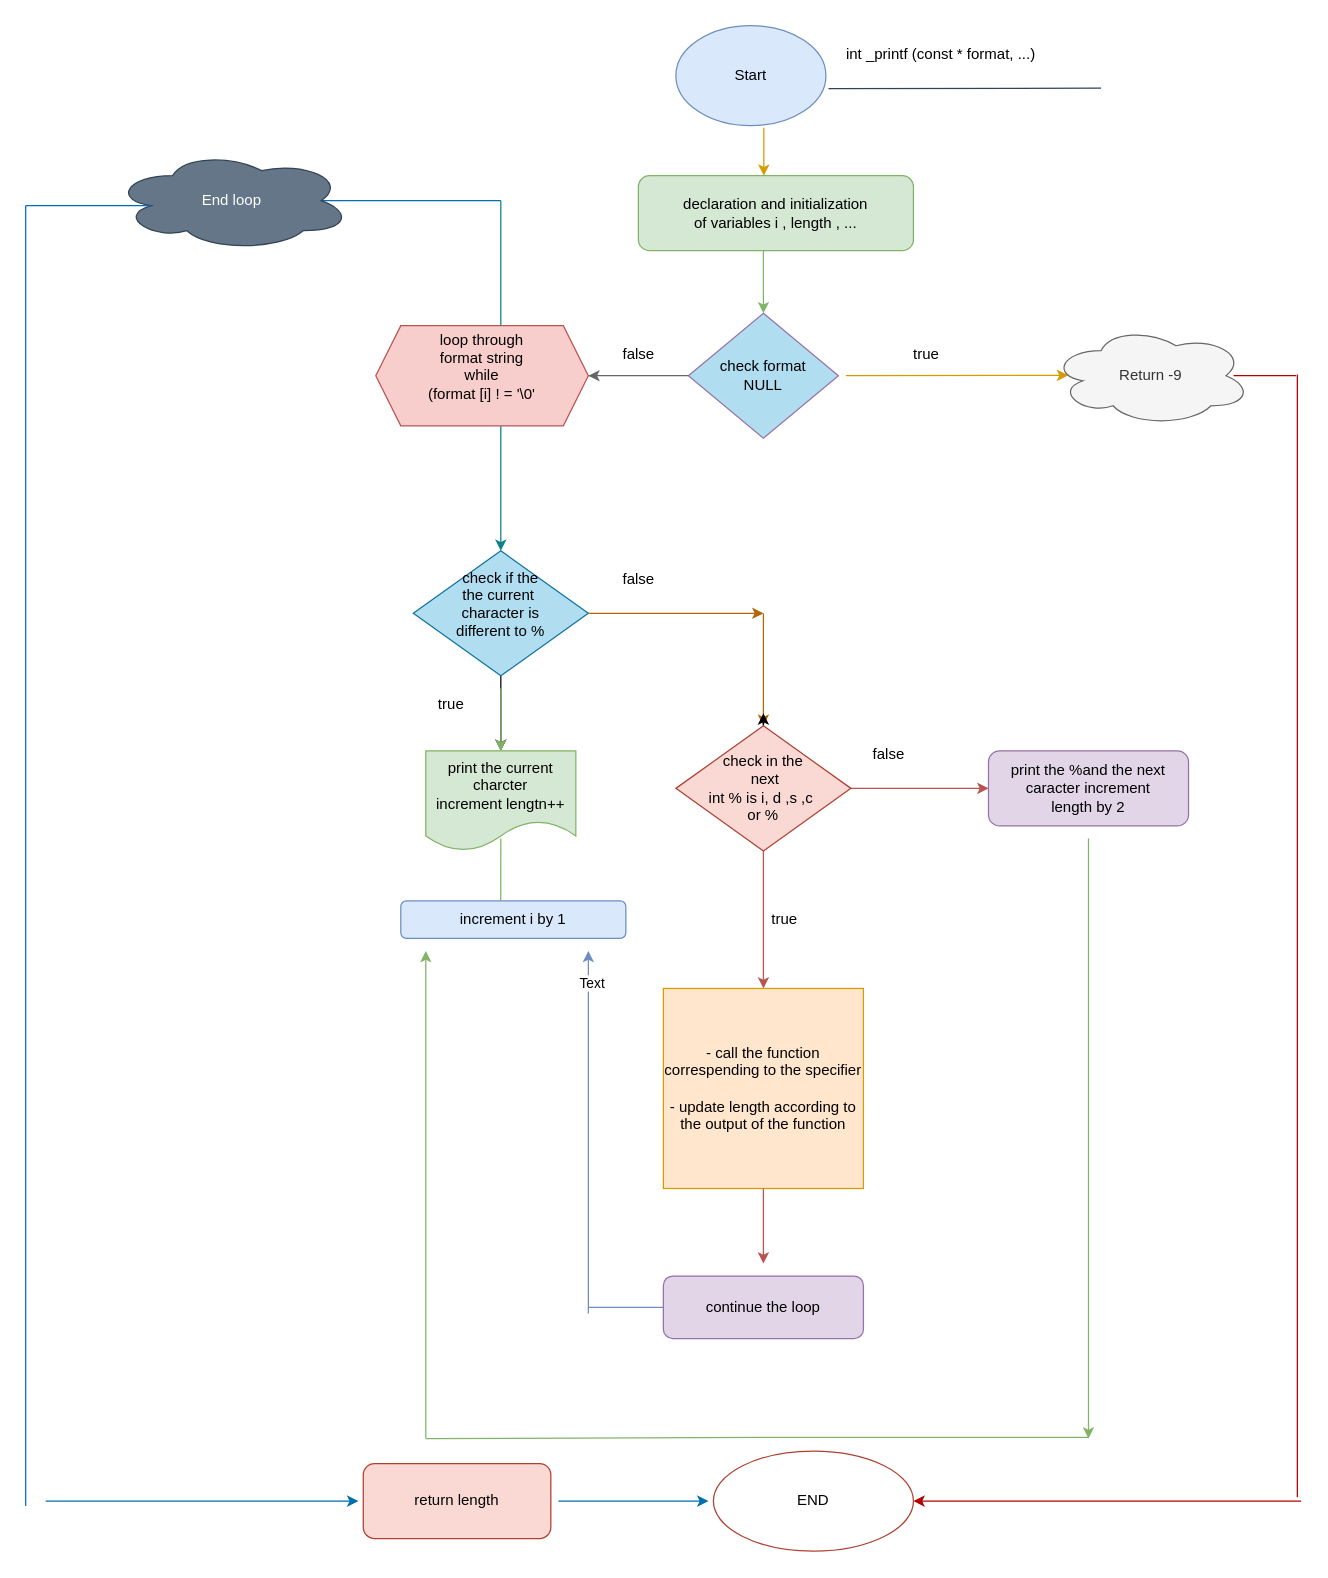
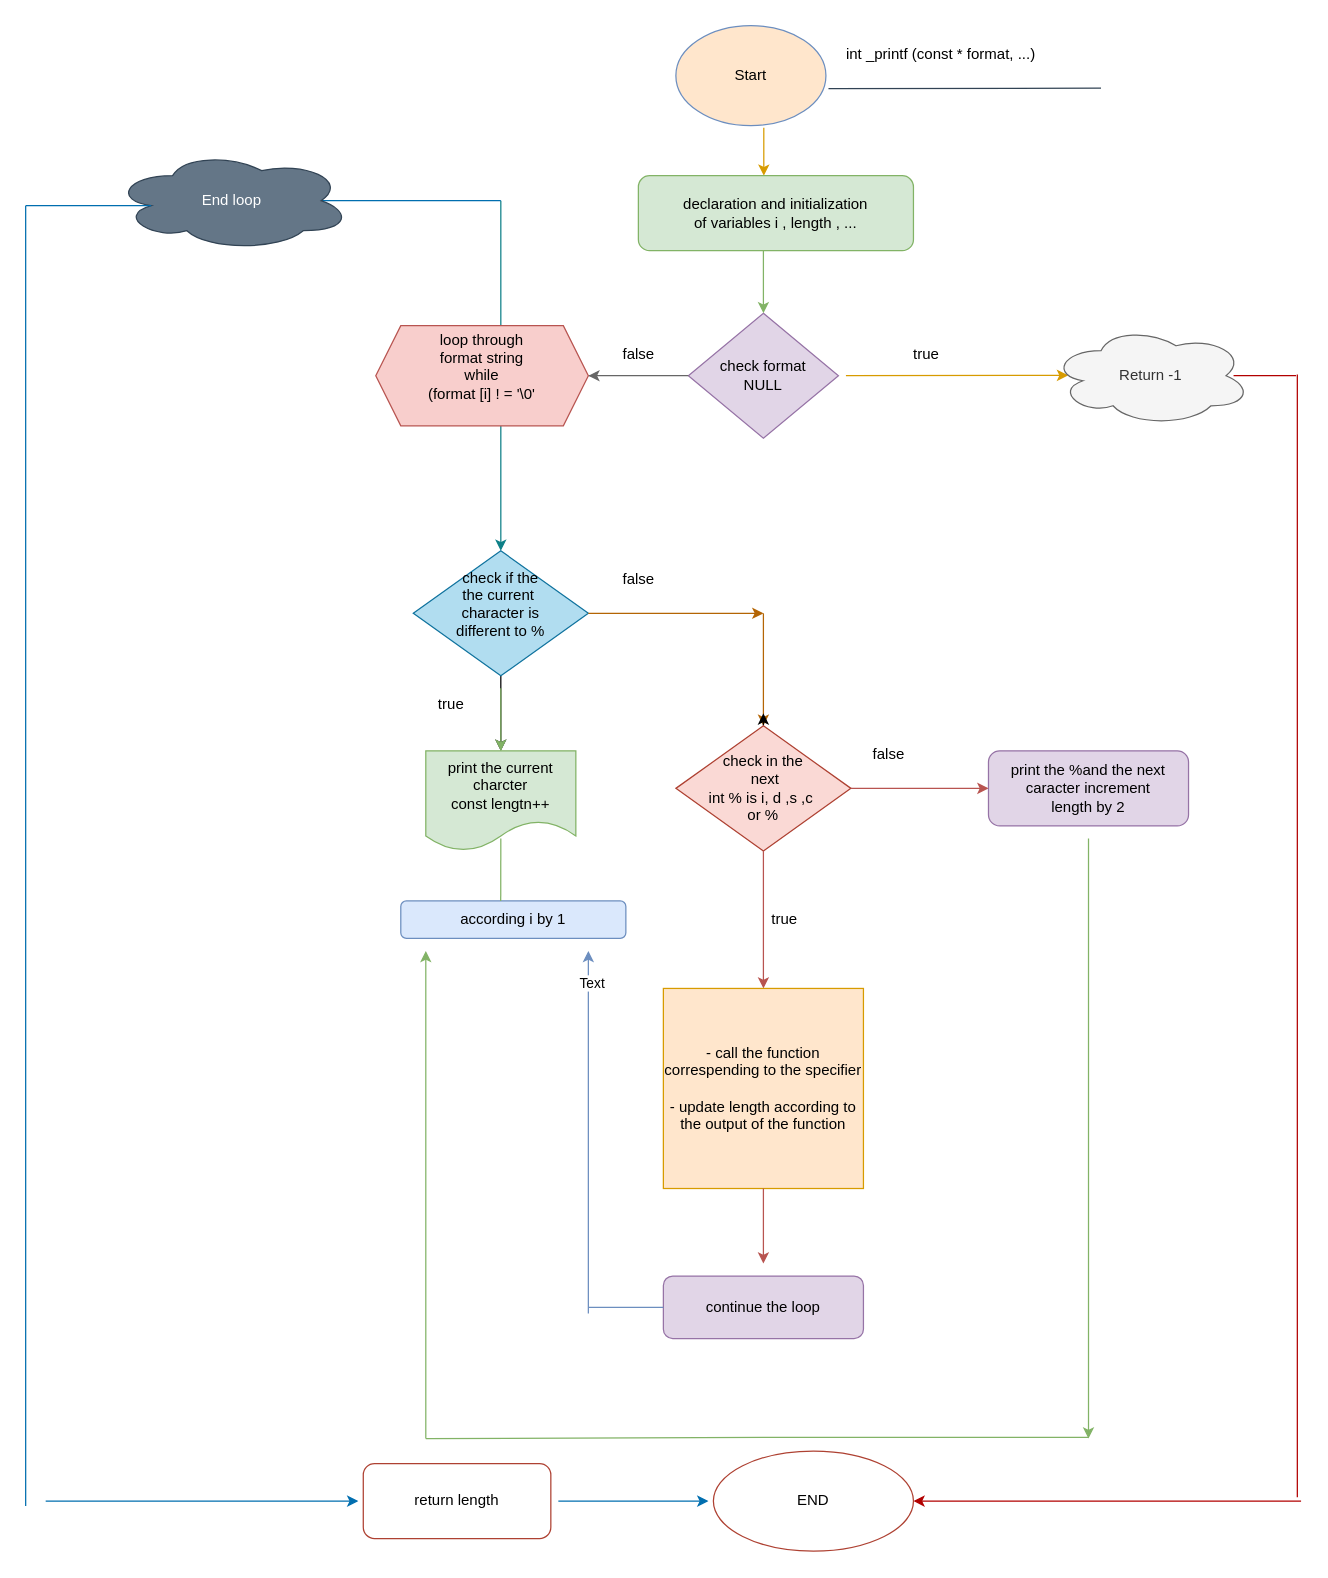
(751, 76) -> (751, 76)
(763, 376) -> (763, 376)
(1151, 376) -> (1151, 376)
(501, 786) -> (501, 786)
(513, 919) -> (513, 919)
(457, 1501) -> (457, 1501)
